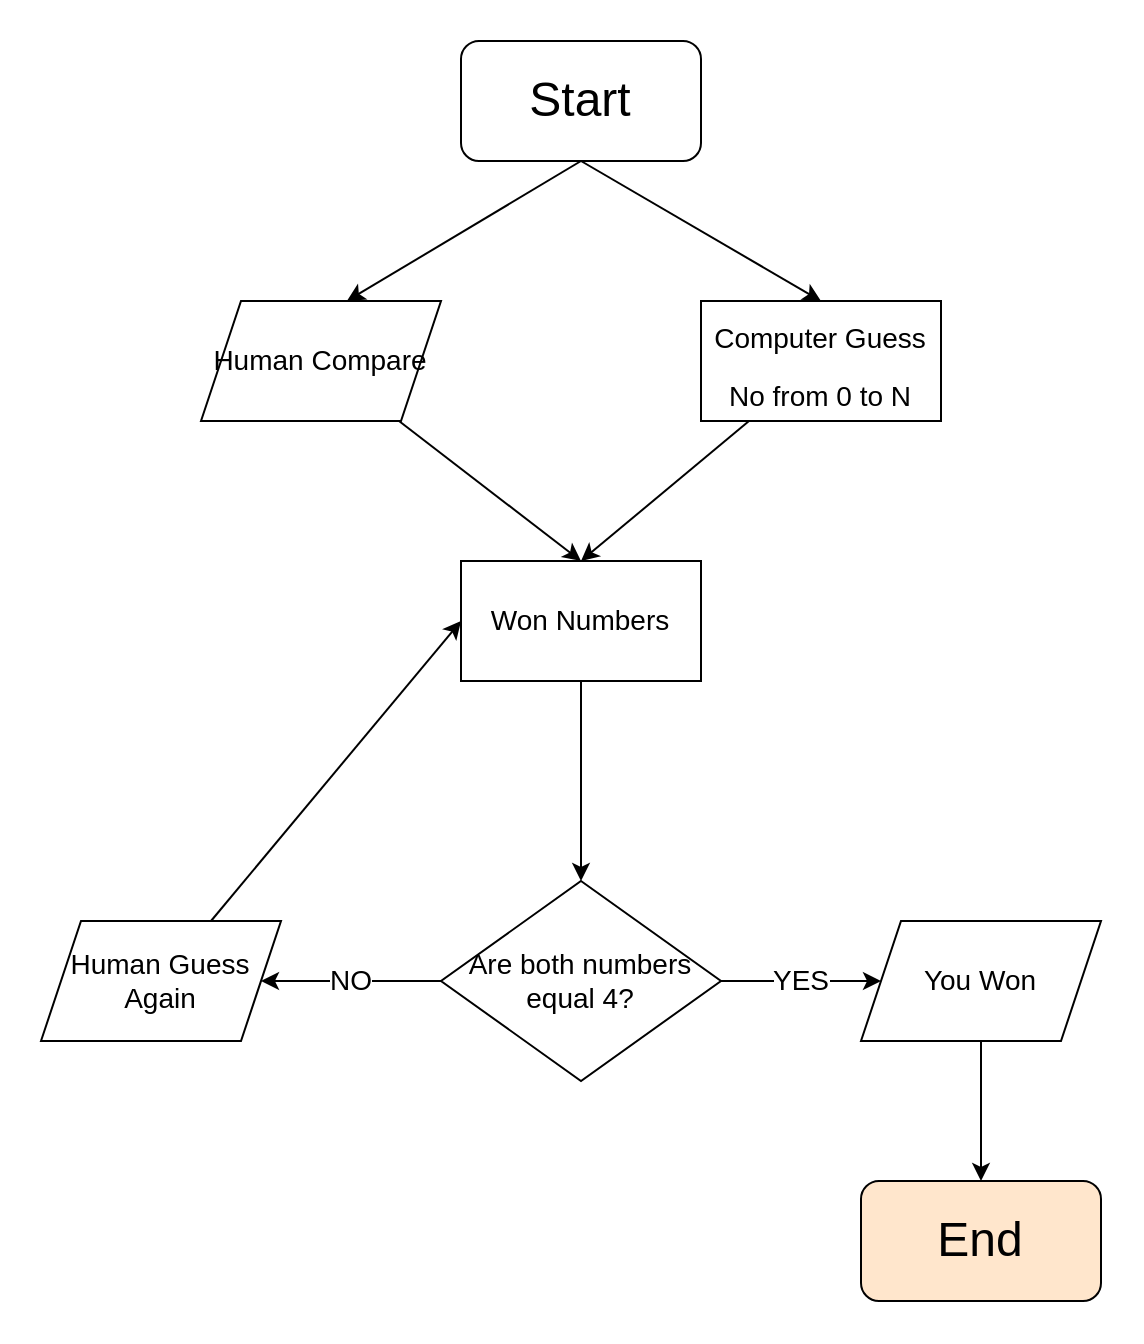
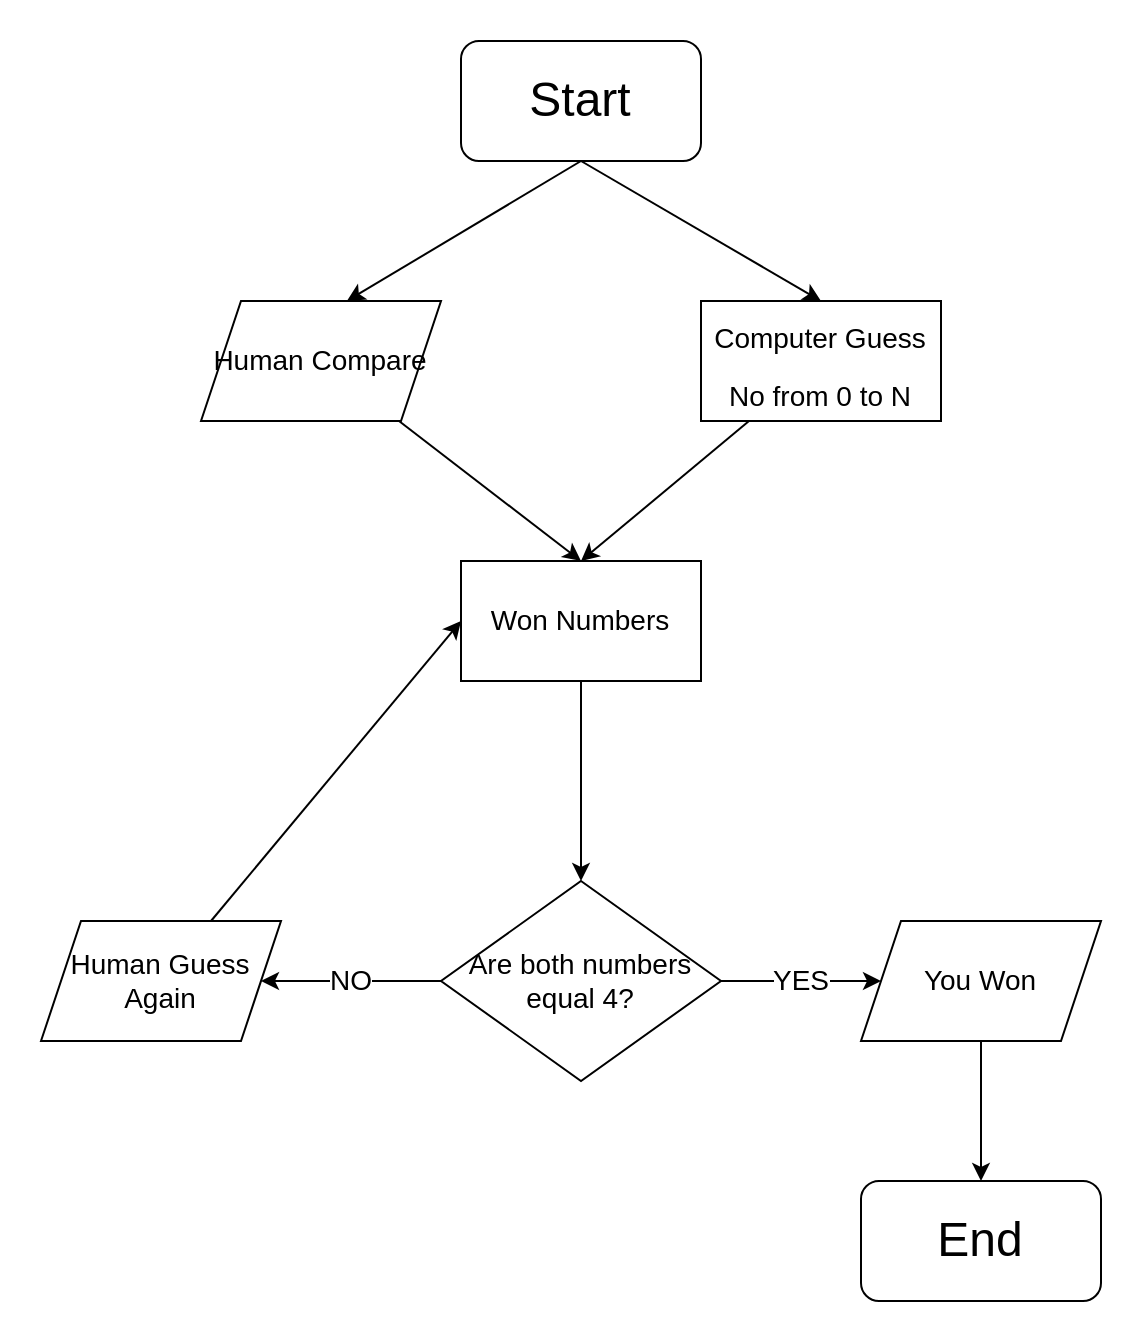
(981, 1241) -> (981, 1241)
